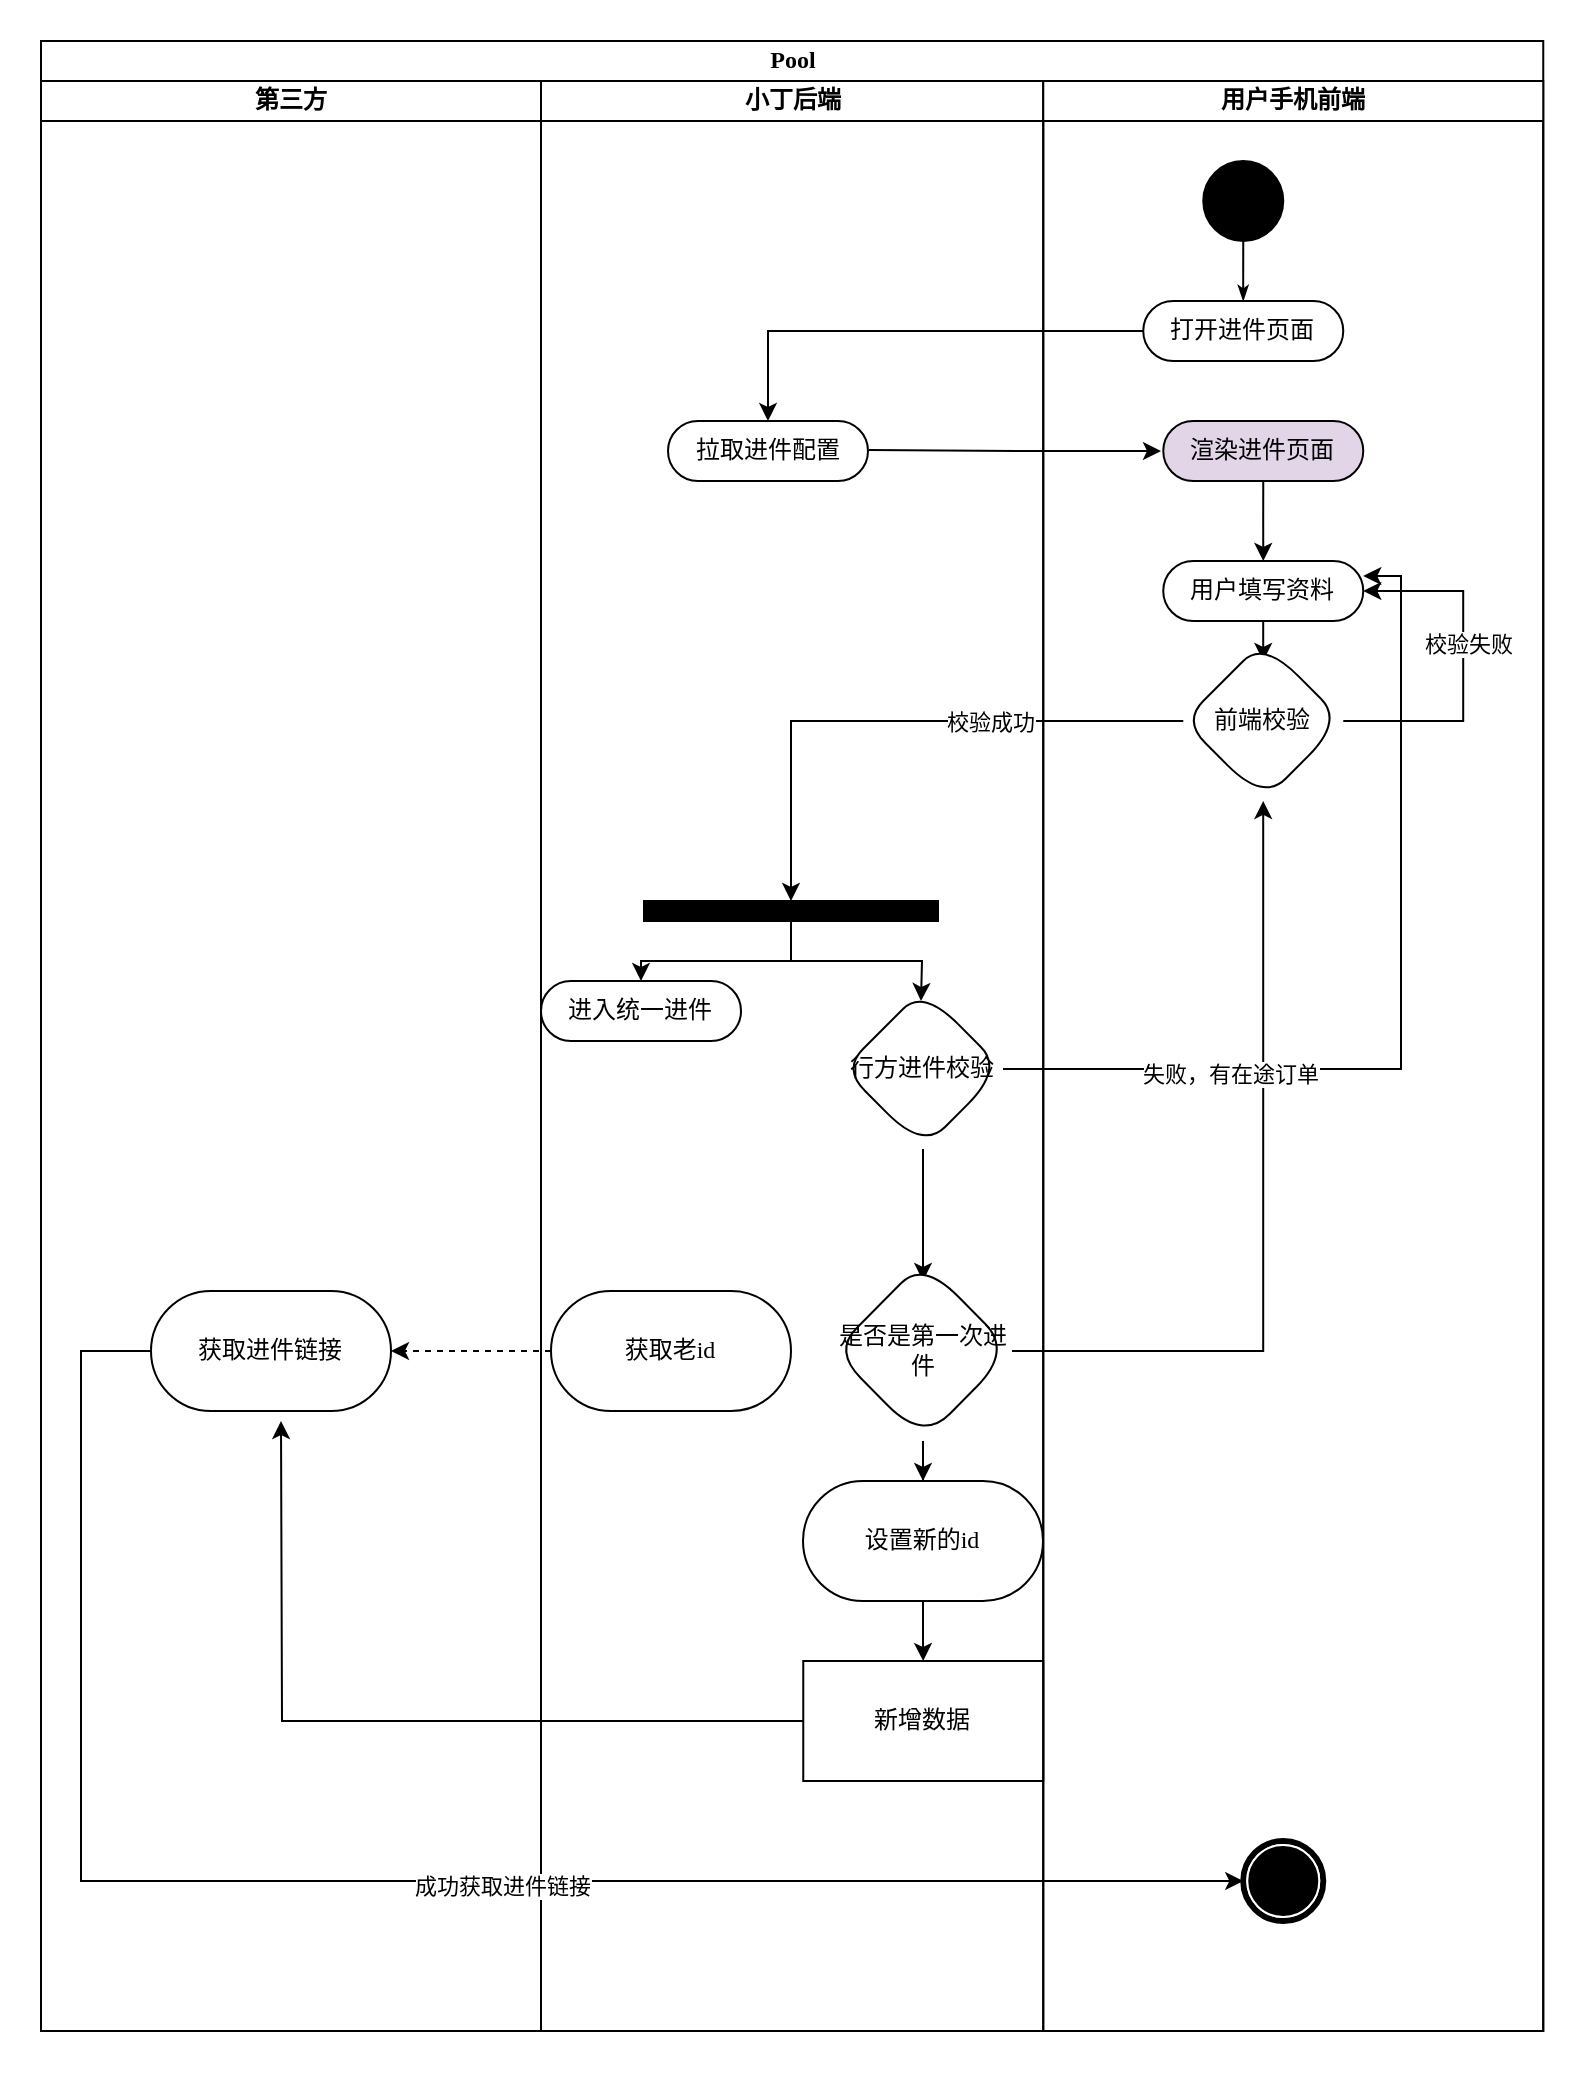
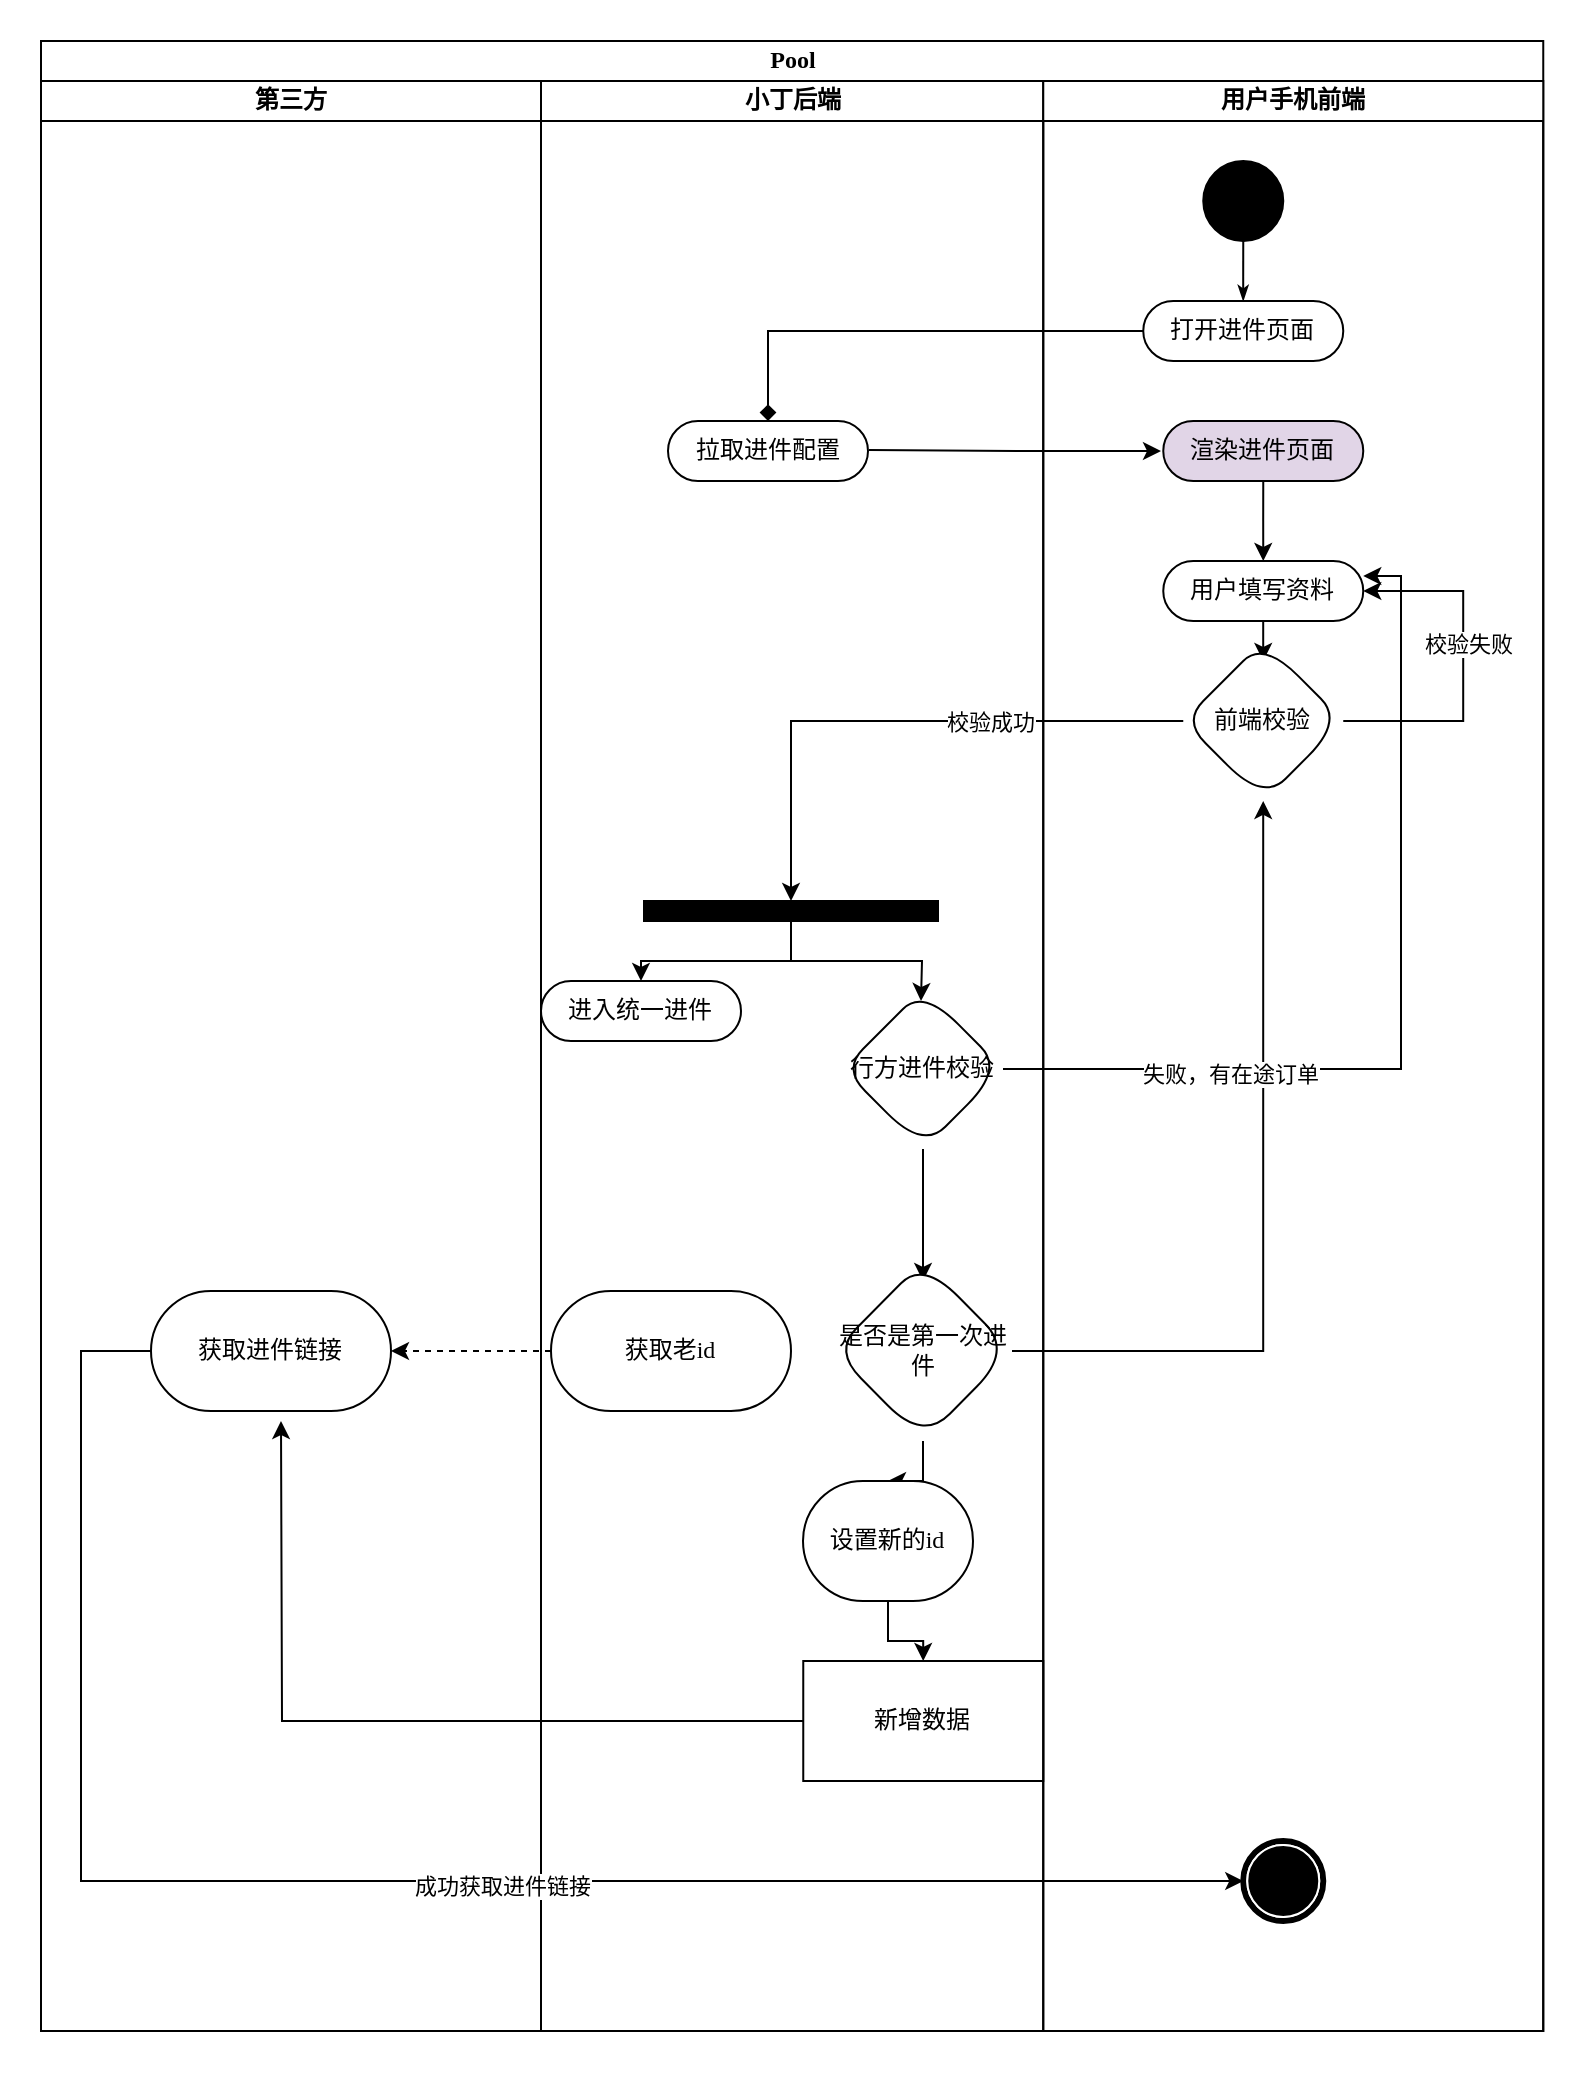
(768, 406) -> (768, 405)
(923, 1541) -> (888, 1541)
